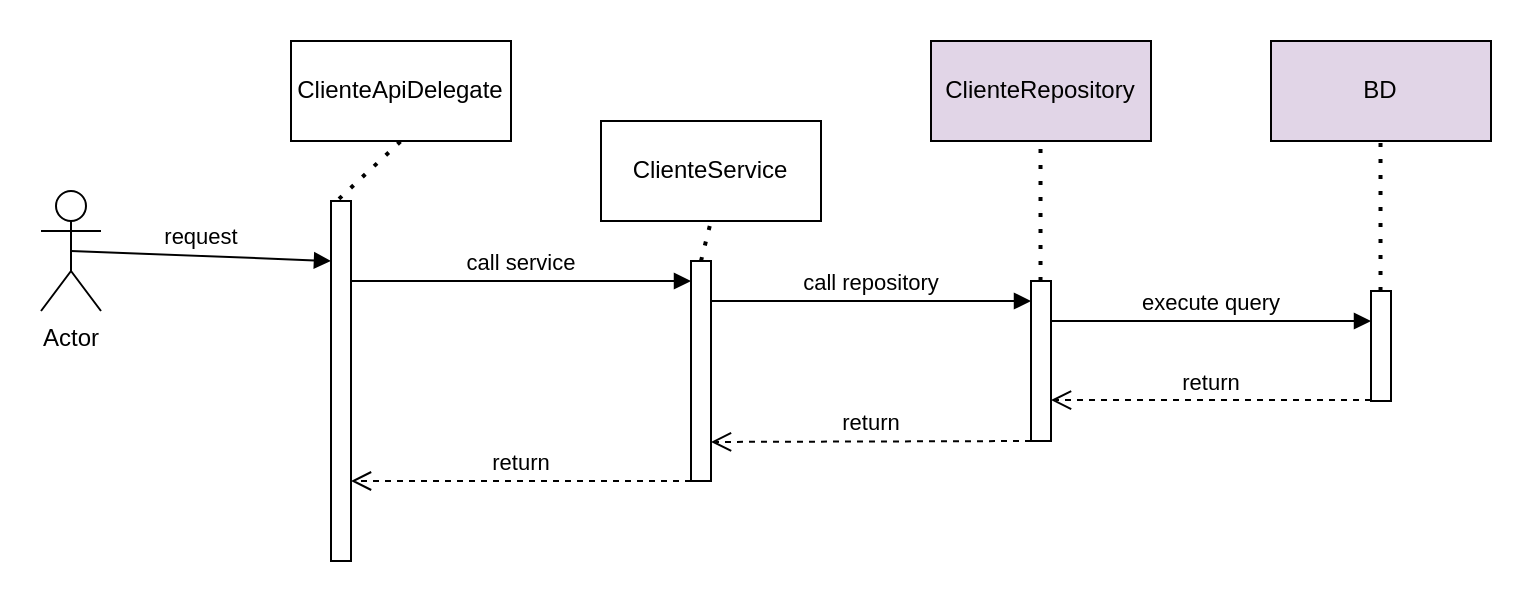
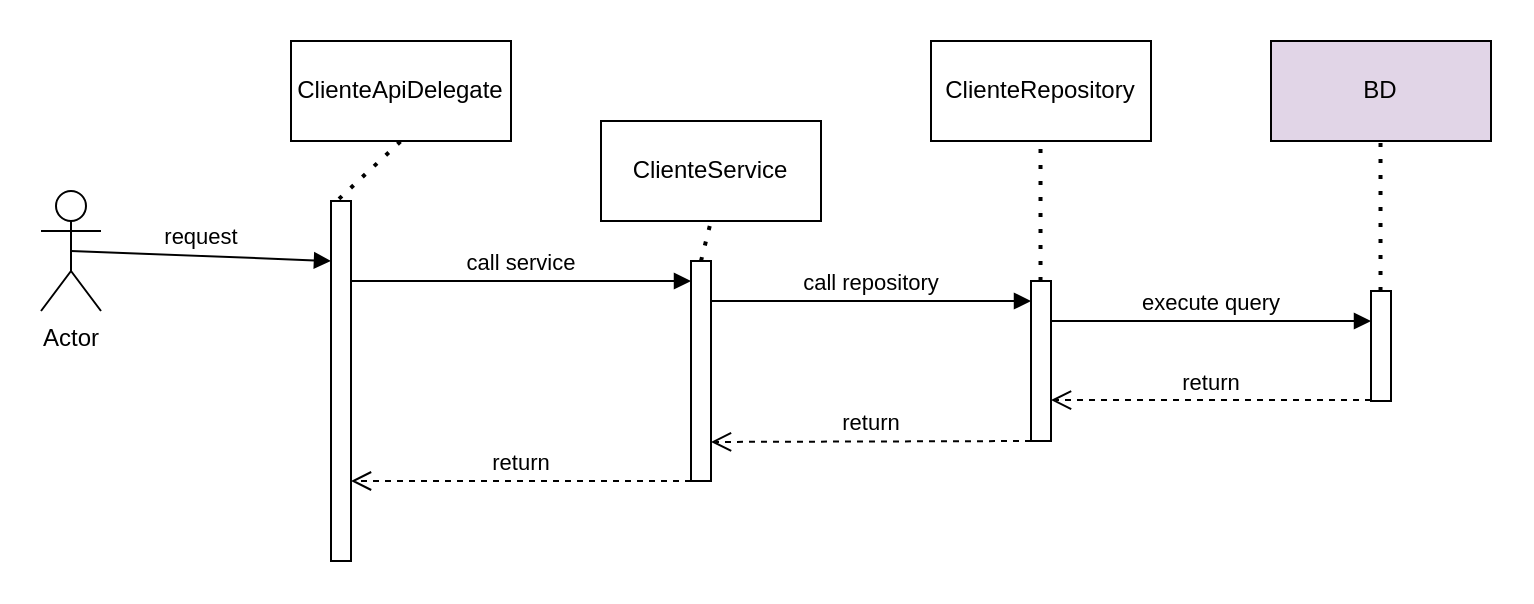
(1041, 91) -> (1041, 91)
